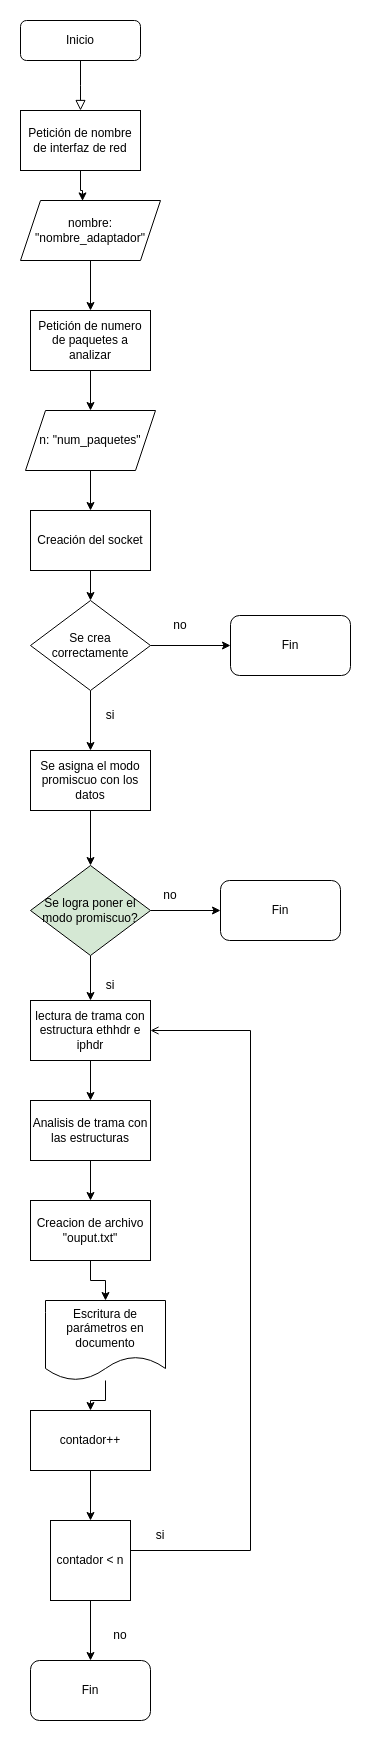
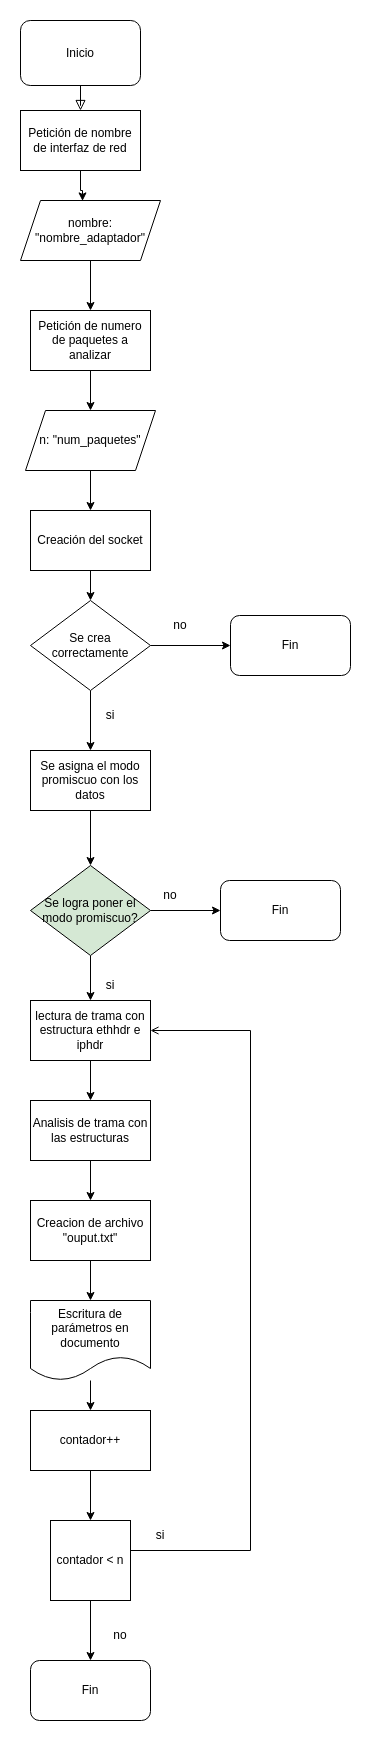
(81, 41) -> (81, 53)
(106, 1341) -> (91, 1341)
